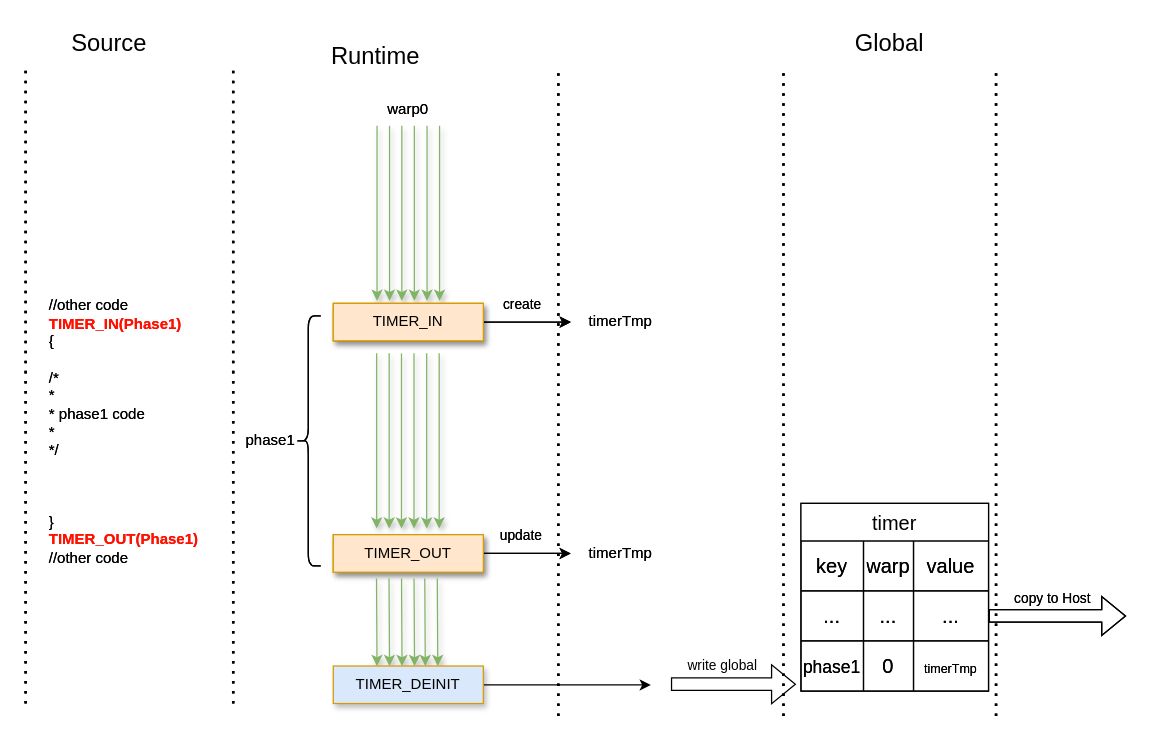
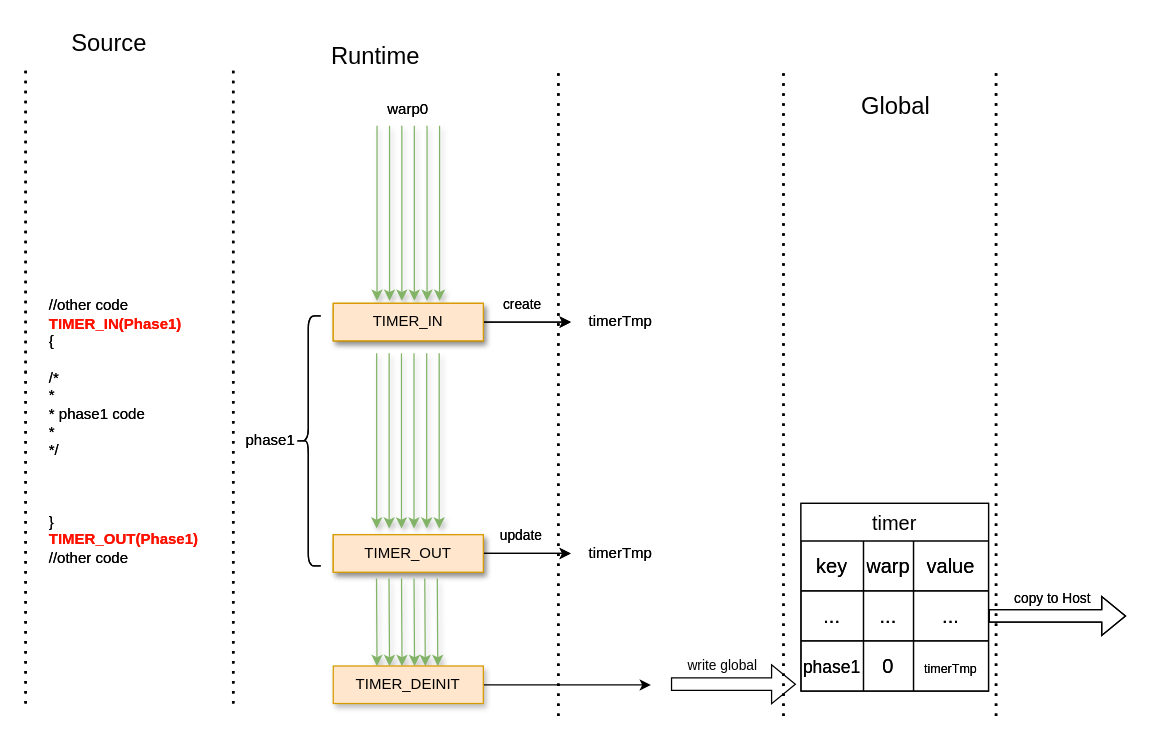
(889, 44) -> (896, 107)
(408, 684) -> (408, 684)
